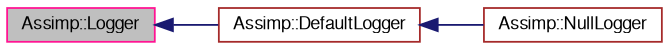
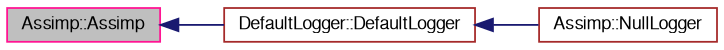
(81, 25) -> (84, 25)
(319, 25) -> (350, 25)
